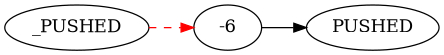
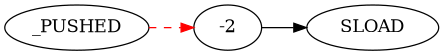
(228, 28) -> (228, 28)
(373, 28) -> (373, 28)
